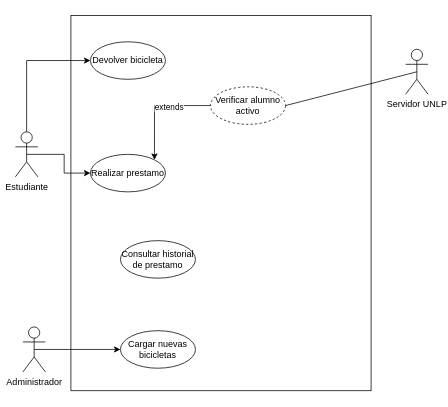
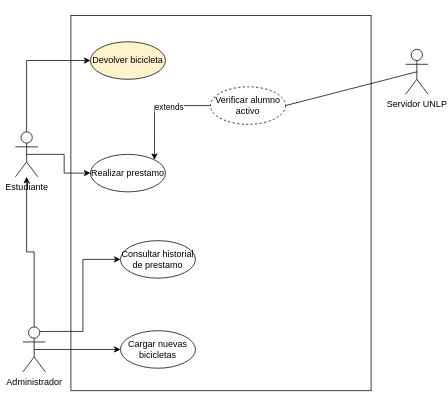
(128, 60) -> (128, 60)
none -> (27, 222)
none -> (62, 331)
